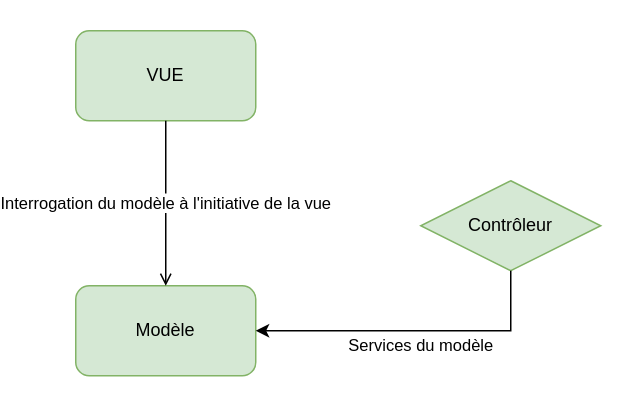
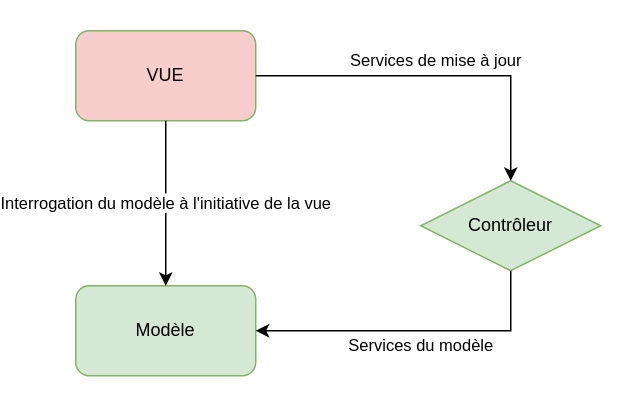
(166, 76) -> (166, 76)
none -> (431, 76)
(166, 276) -> (166, 274)
